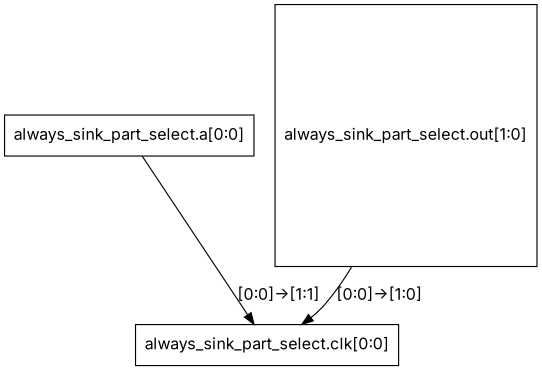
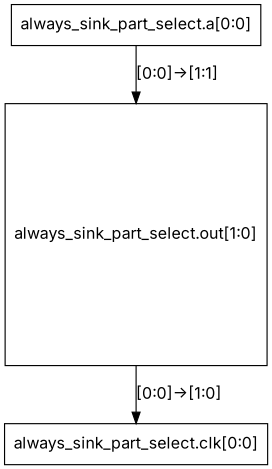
(195, 235) -> (136, 69)
